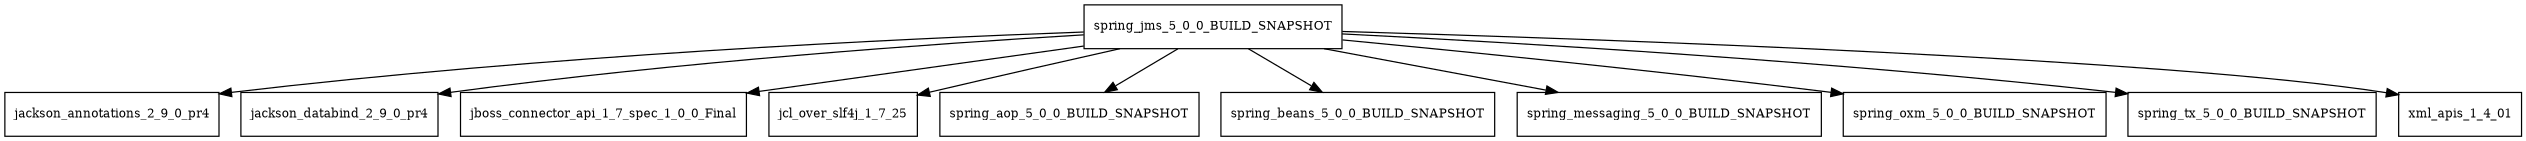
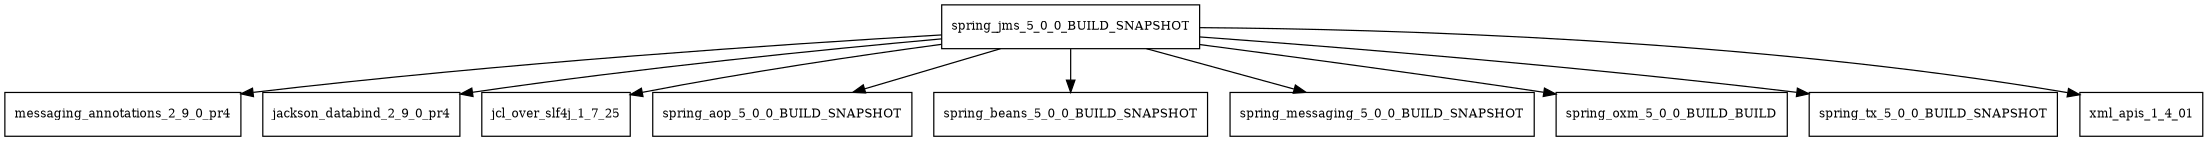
(112, 114) -> (123, 114)
(603, 114) -> none
(1975, 114) -> (1672, 114)
